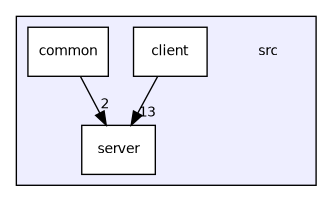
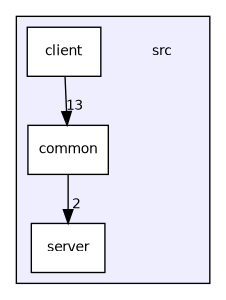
(148, 95) -> (66, 94)
